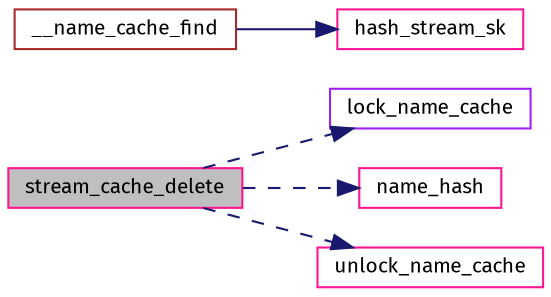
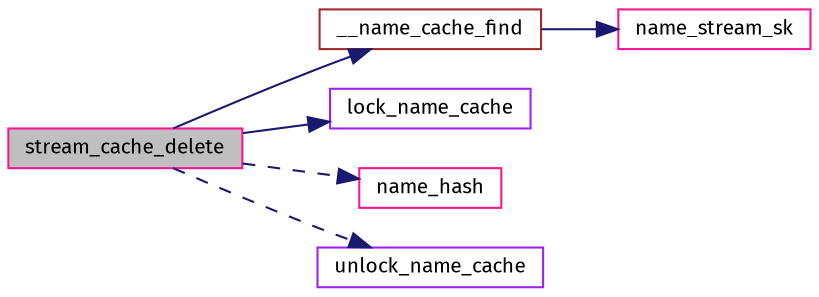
(430, 29) -> (714, 29)
none -> (262, 91)
(268, 151) -> (275, 129)
(430, 267) -> (430, 267)
